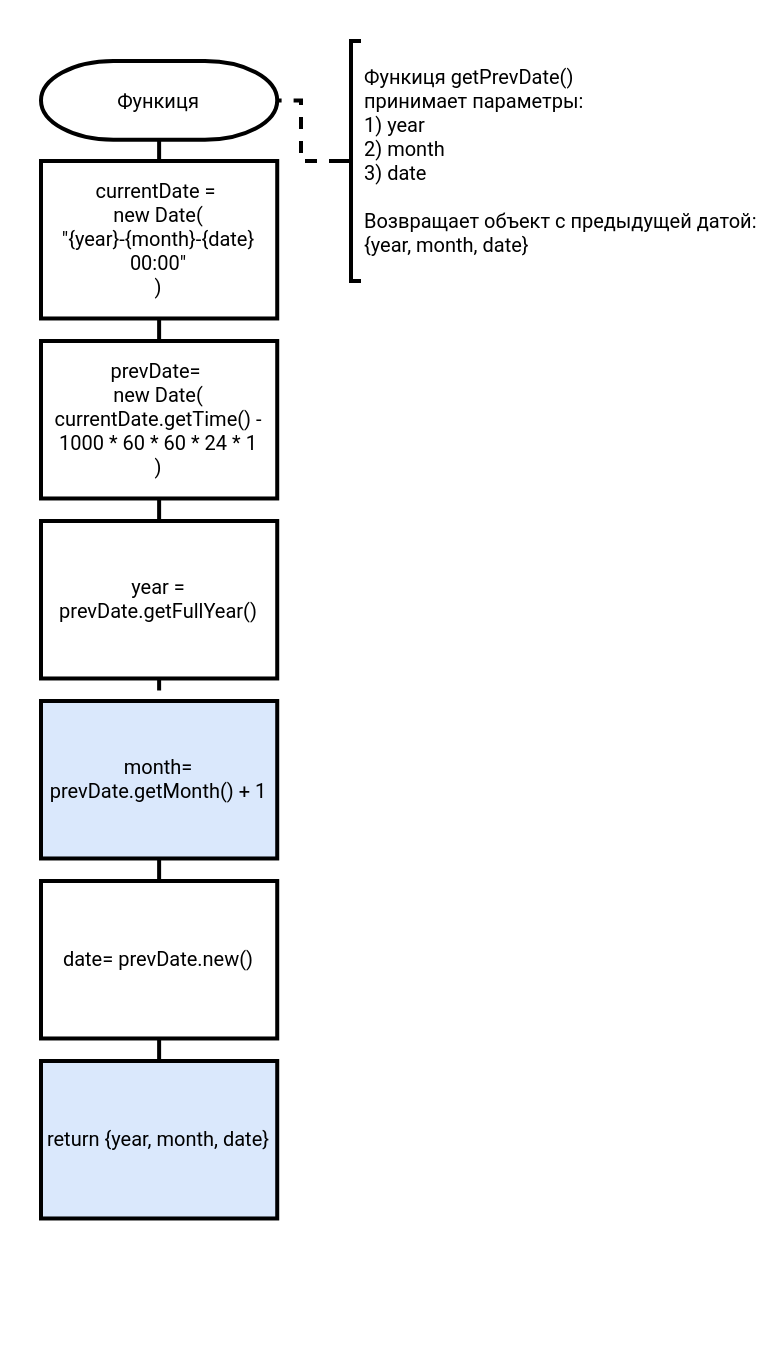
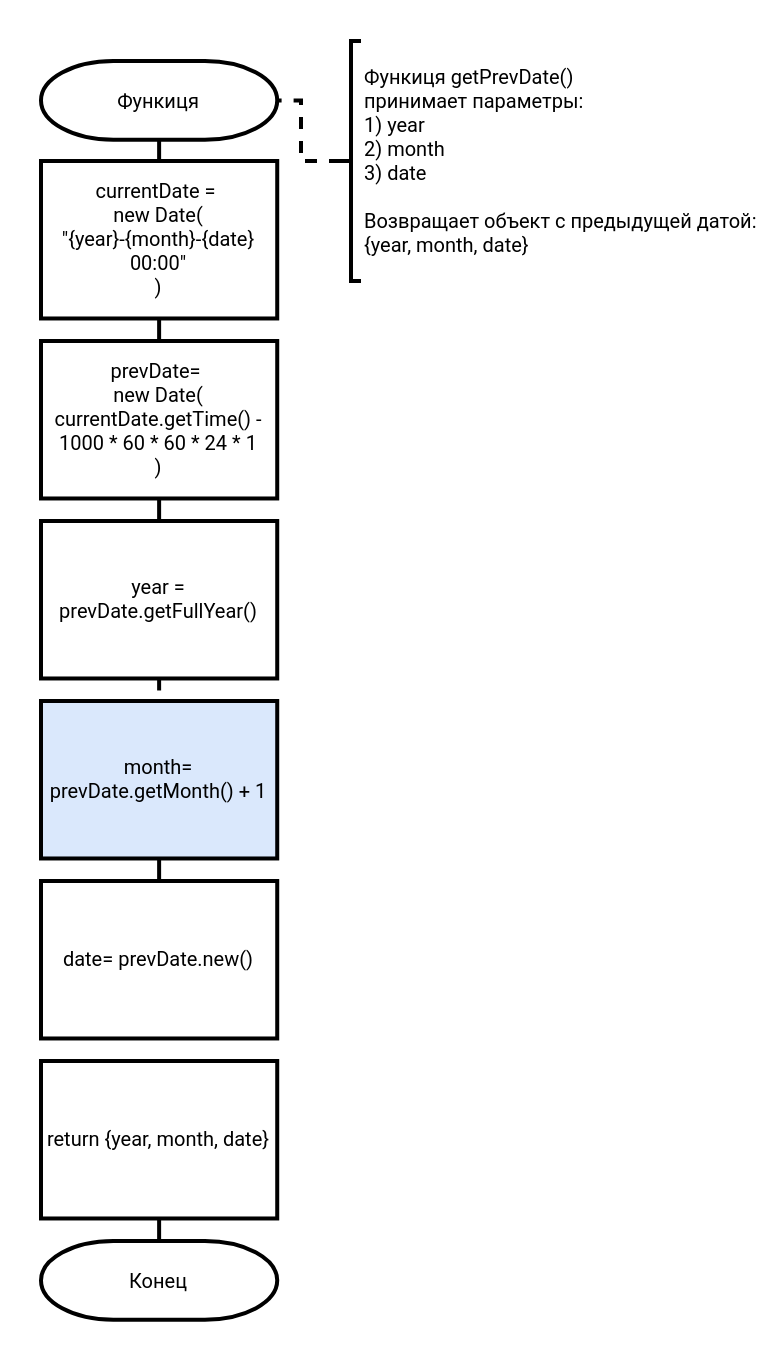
(159, 1049) -> none
(159, 1140) -> (159, 1140)
none -> (159, 1230)
none -> (159, 1280)
